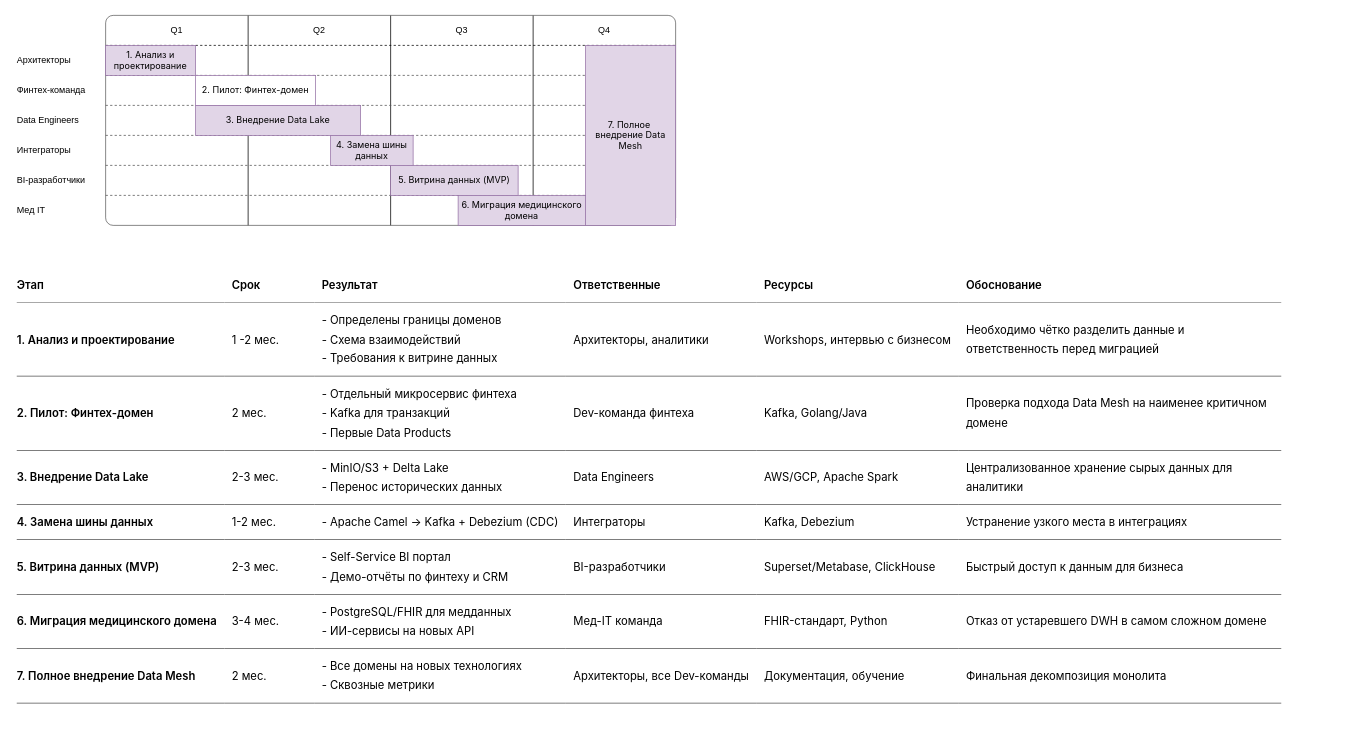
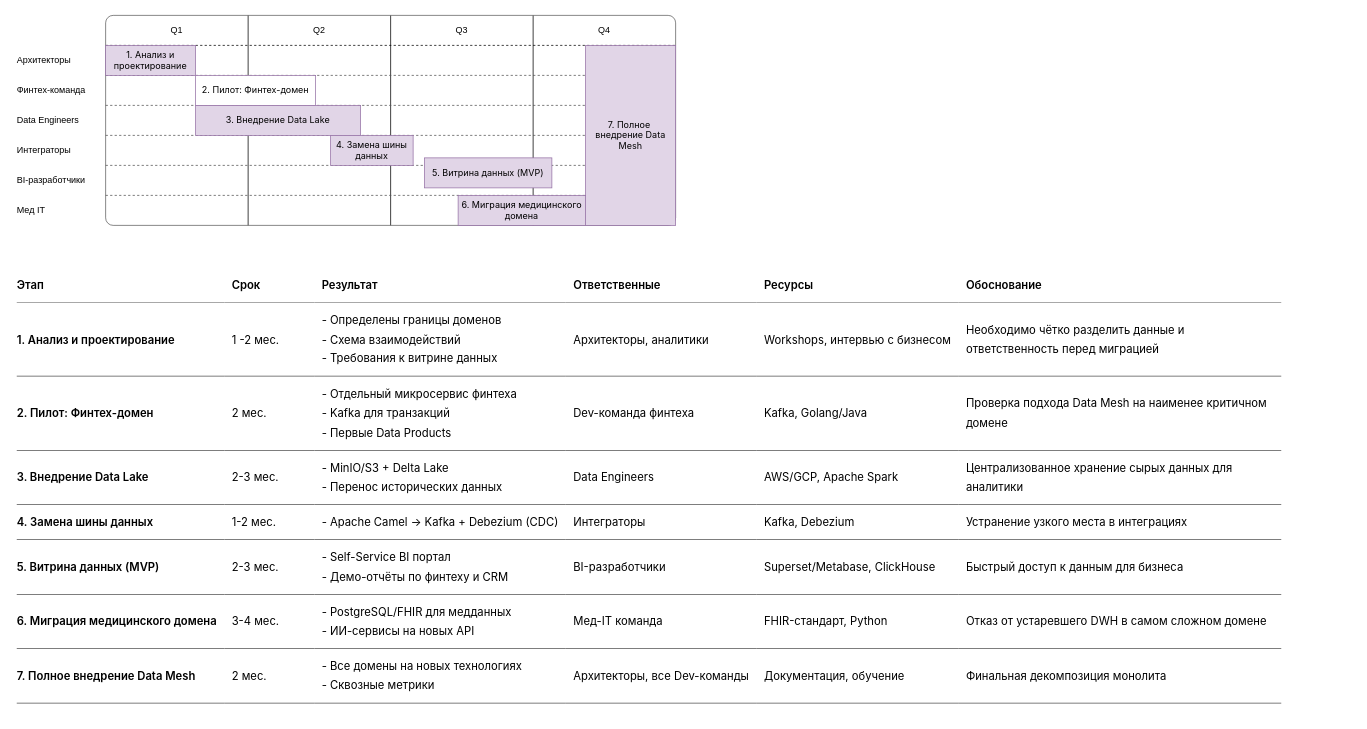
(454, 180) -> (488, 173)
